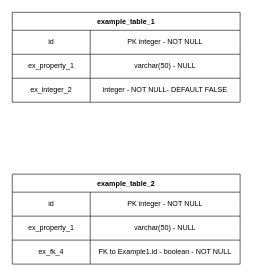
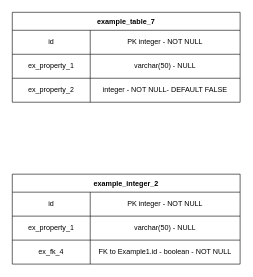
(126, 22) -> (126, 22)
(51, 90) -> (51, 90)
(126, 184) -> (126, 184)
